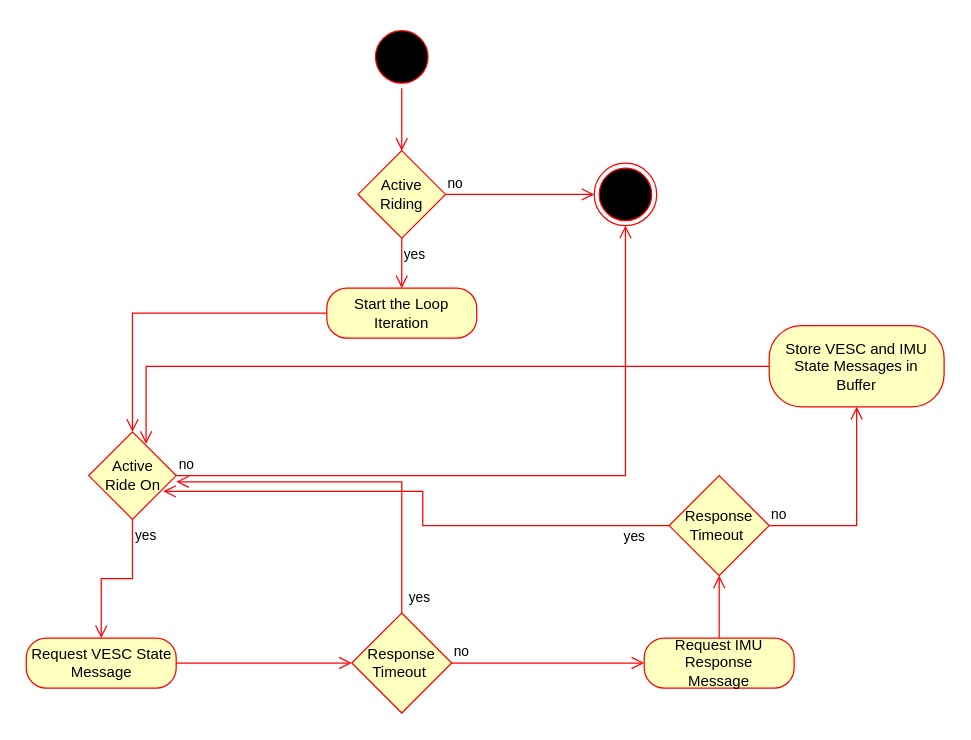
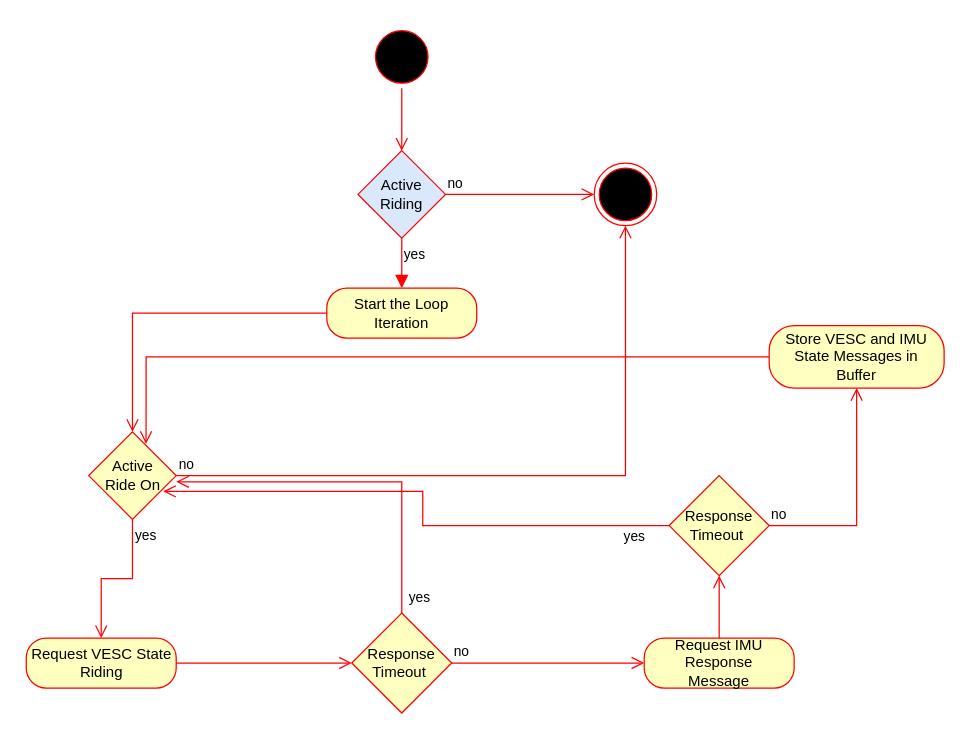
(402, 194) -> (402, 194)
(402, 278) -> (402, 274)
(857, 366) -> (857, 357)
(102, 663) -> (102, 663)
